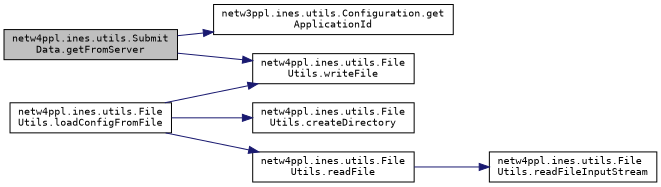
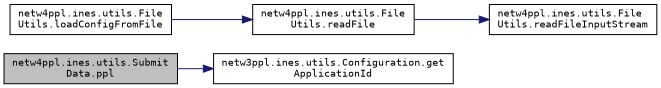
(91, 45) -> (91, 69)
(333, 69) -> none
(333, 118) -> none
